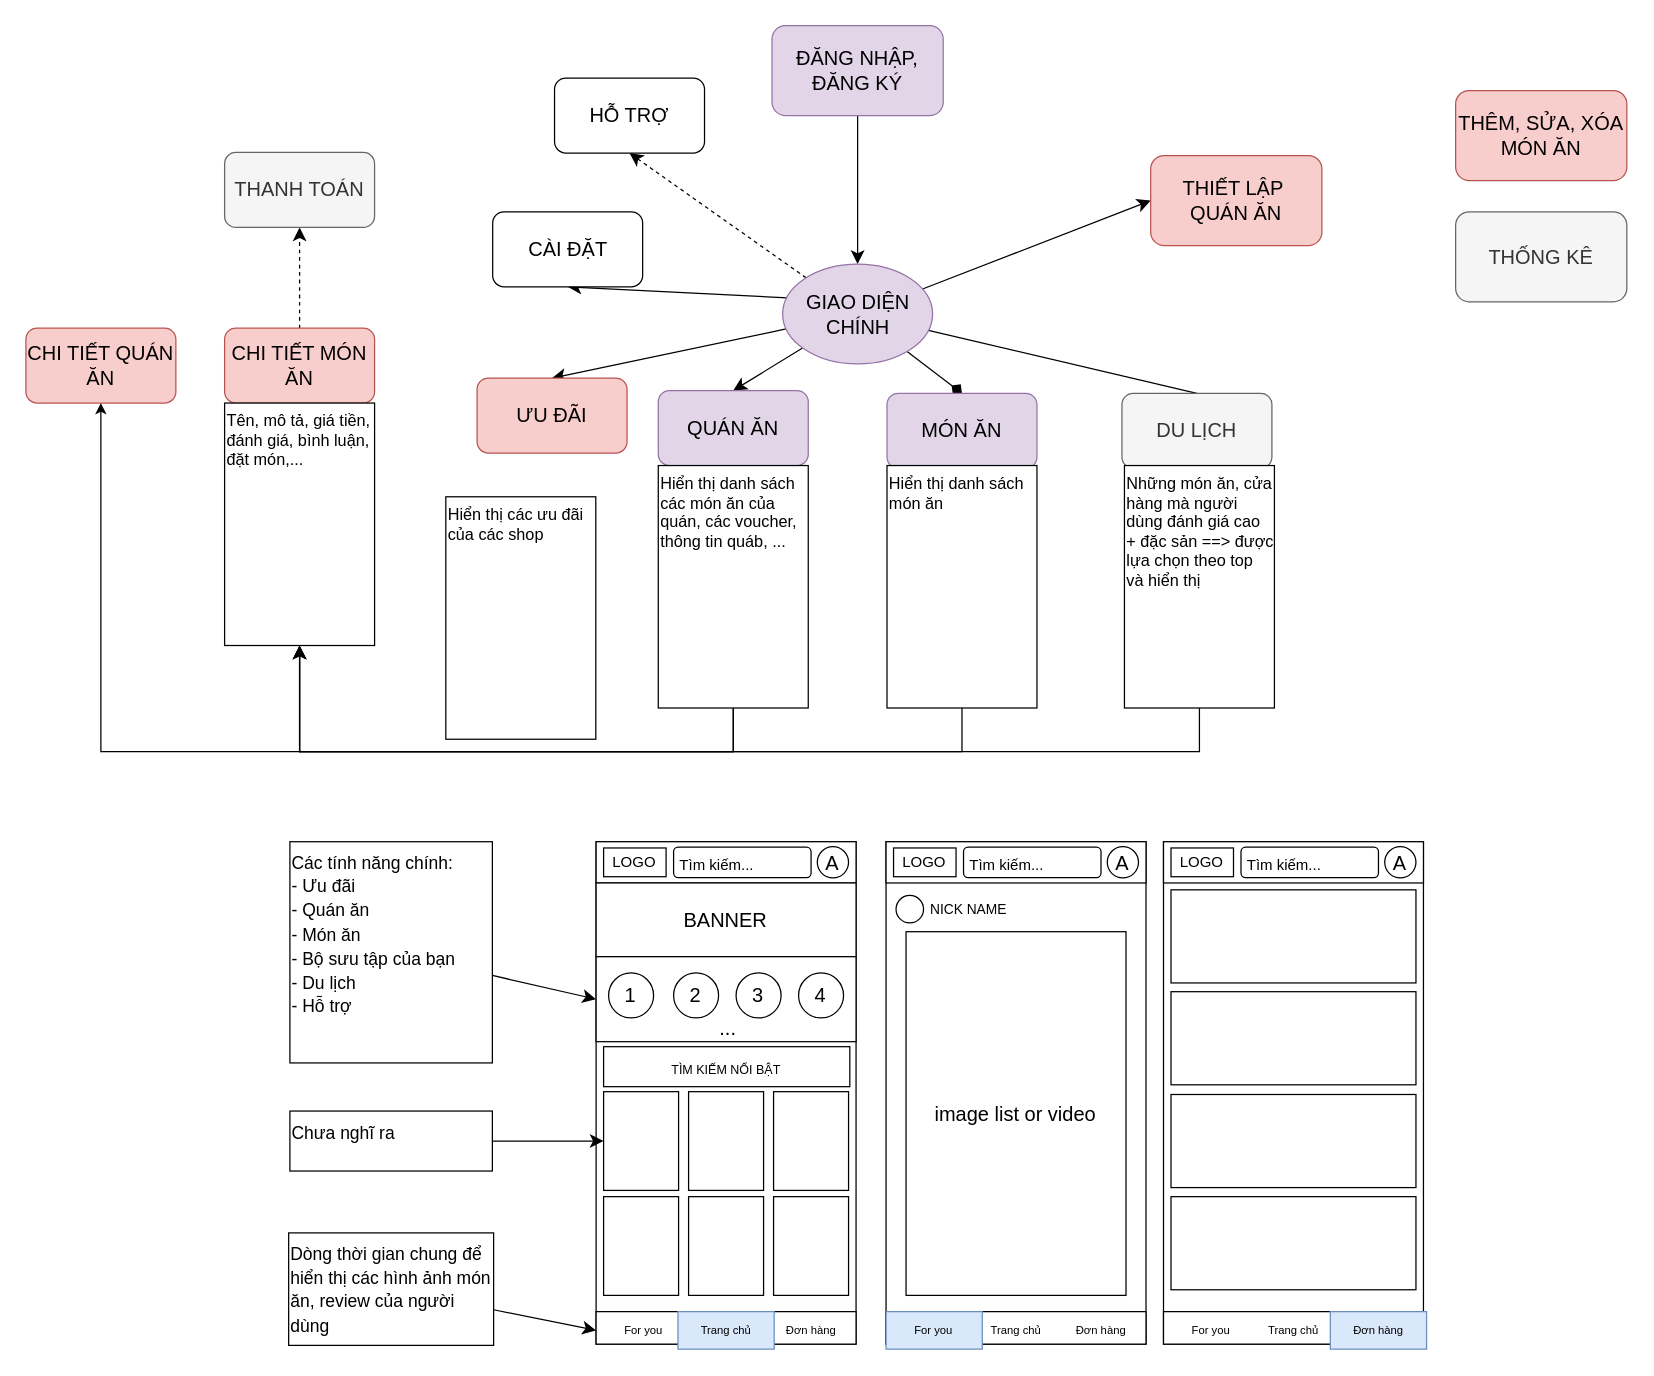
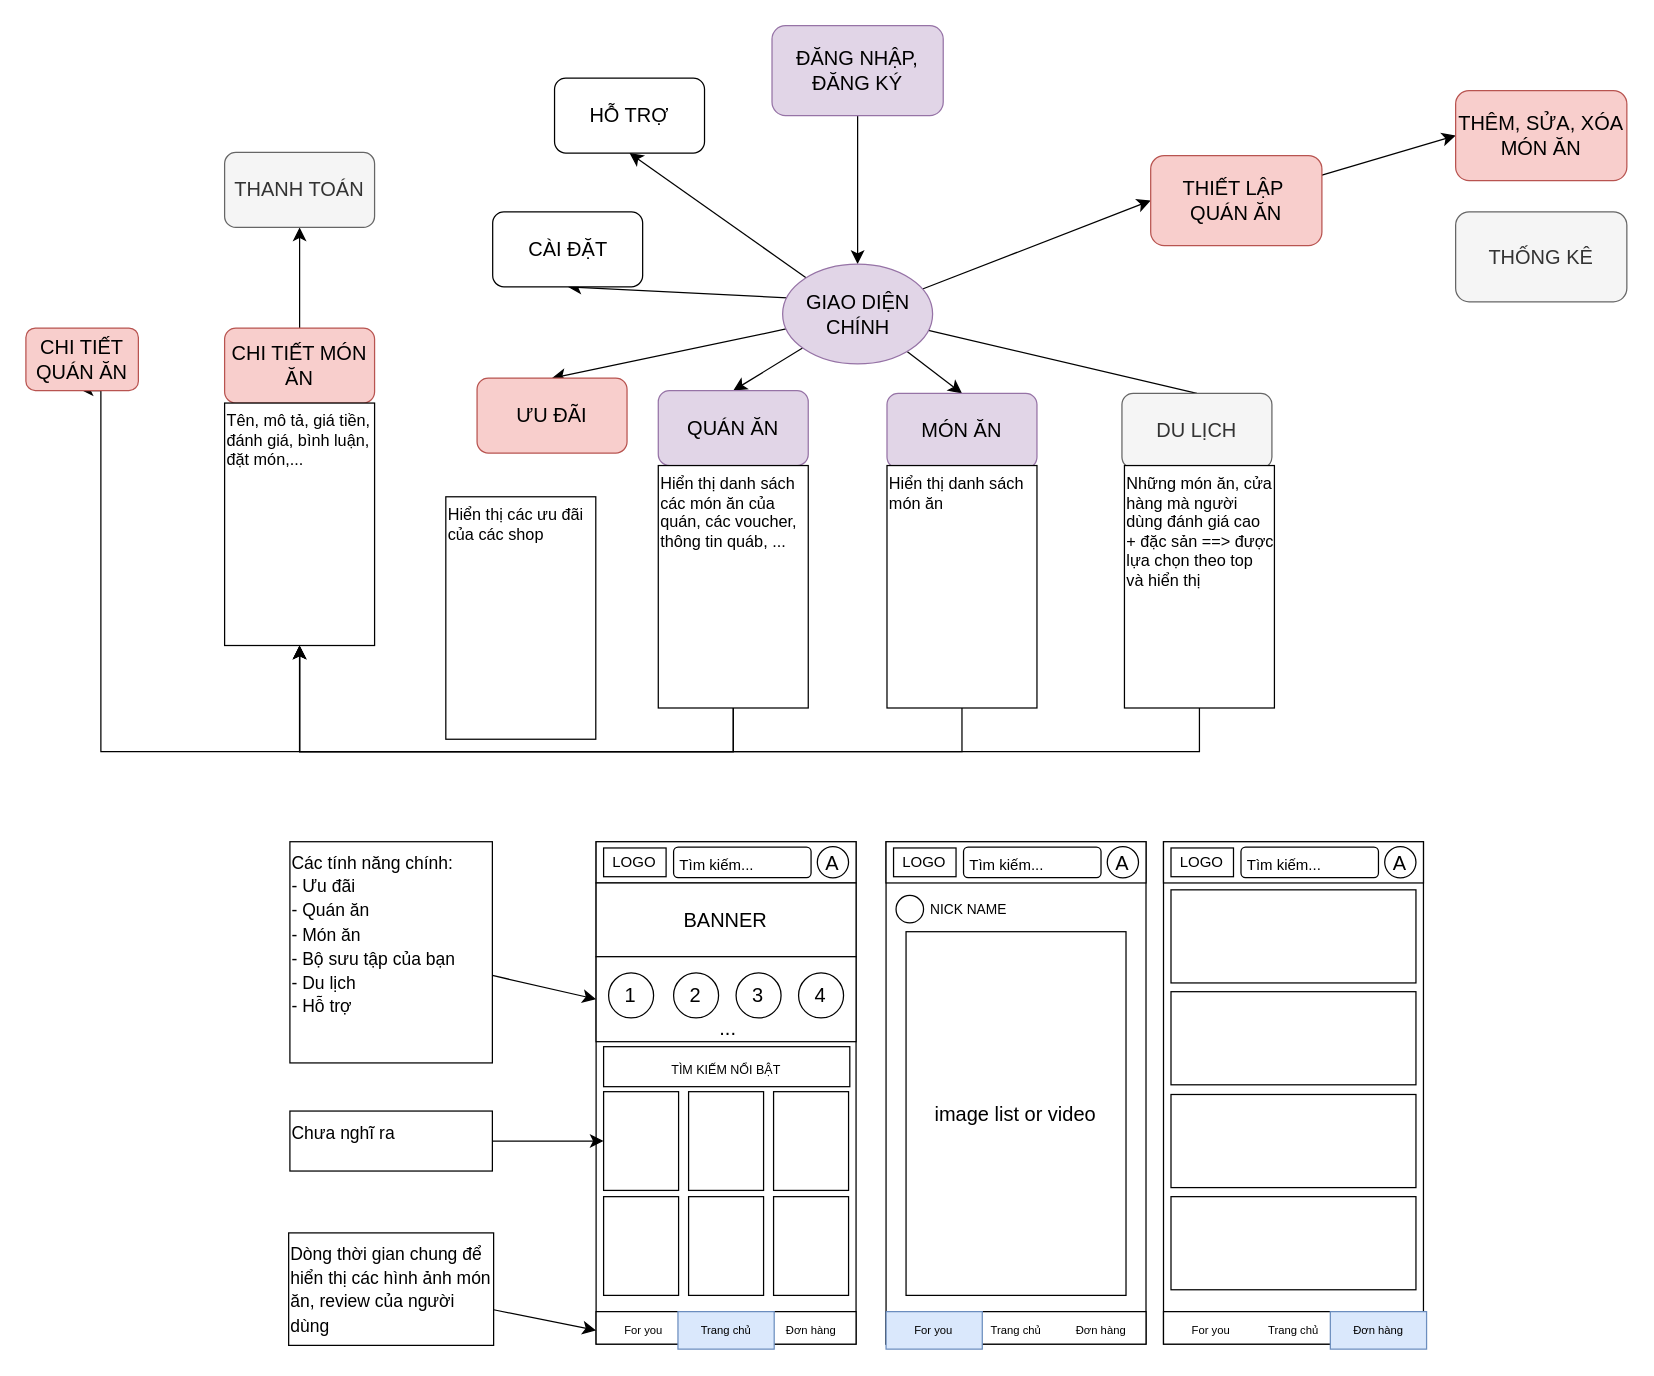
none -> (1385, 157)
(721, 218) -> (721, 218)
(299, 280) -> (299, 280)
(101, 366) -> (82, 359)
(951, 385) -> (952, 386)
